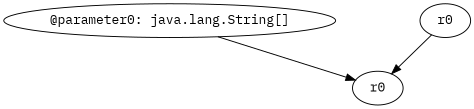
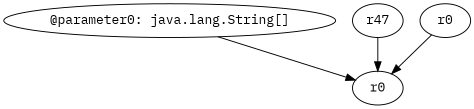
none -> (378, 21)
